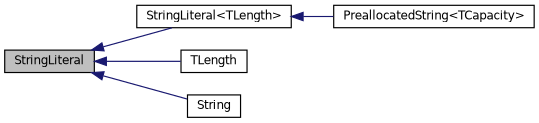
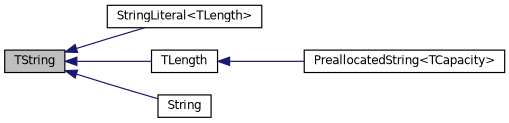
(318, 17) -> (267, 61)
(50, 61) -> (35, 61)
